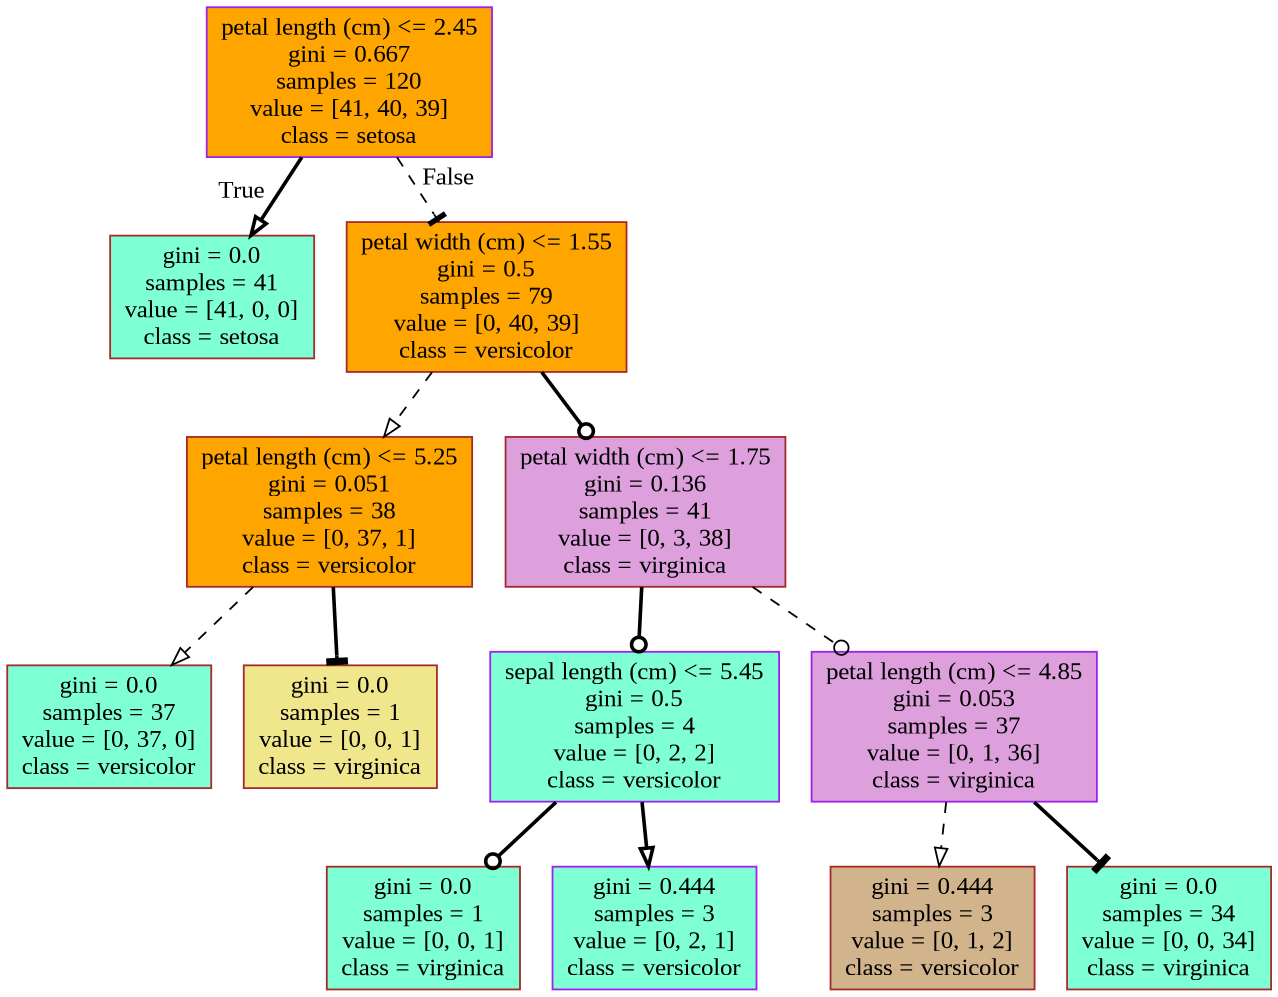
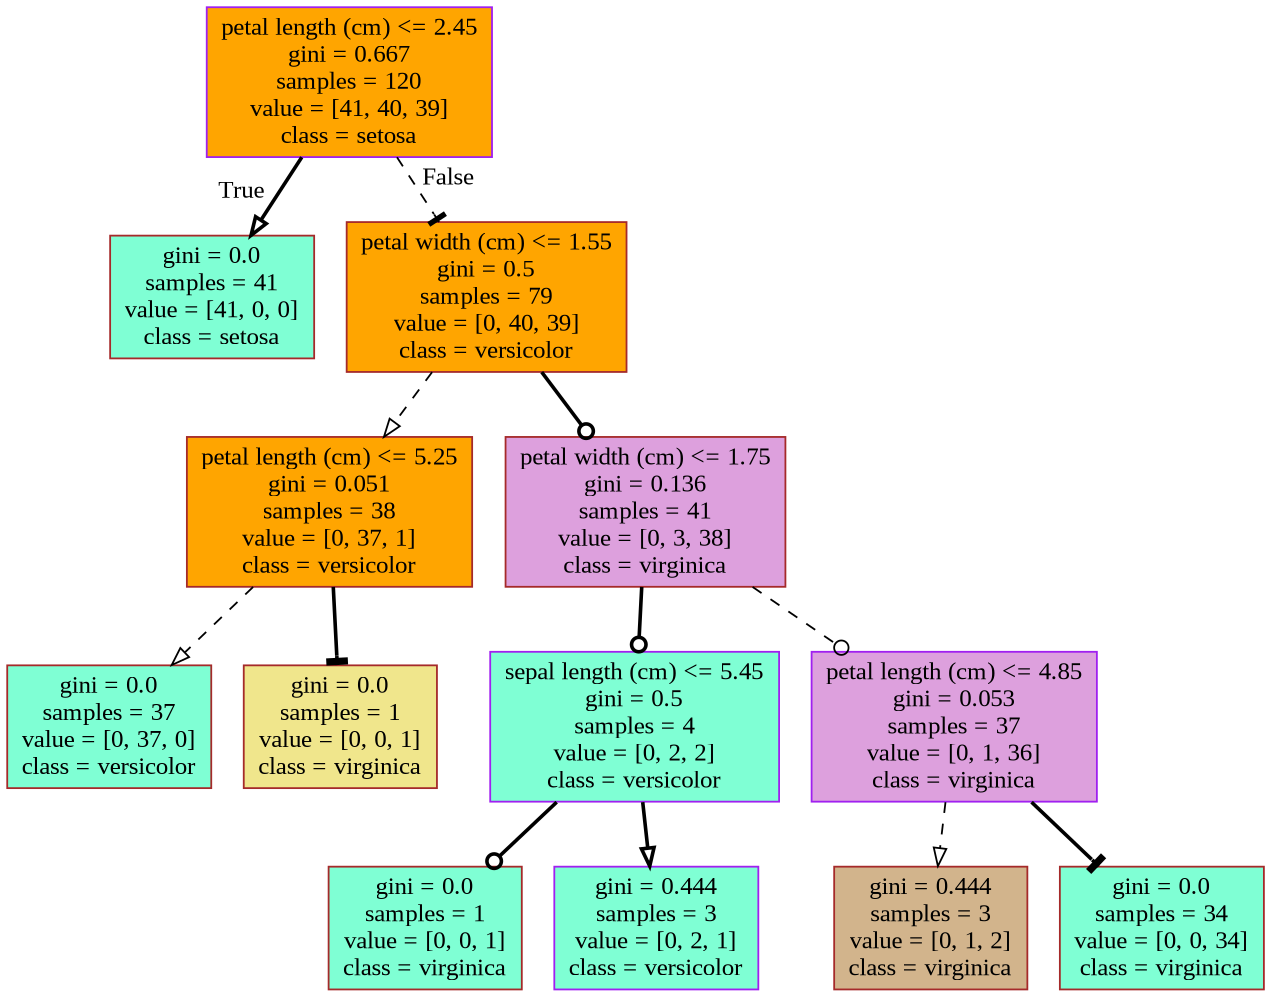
(933, 928) -> (931, 928)
